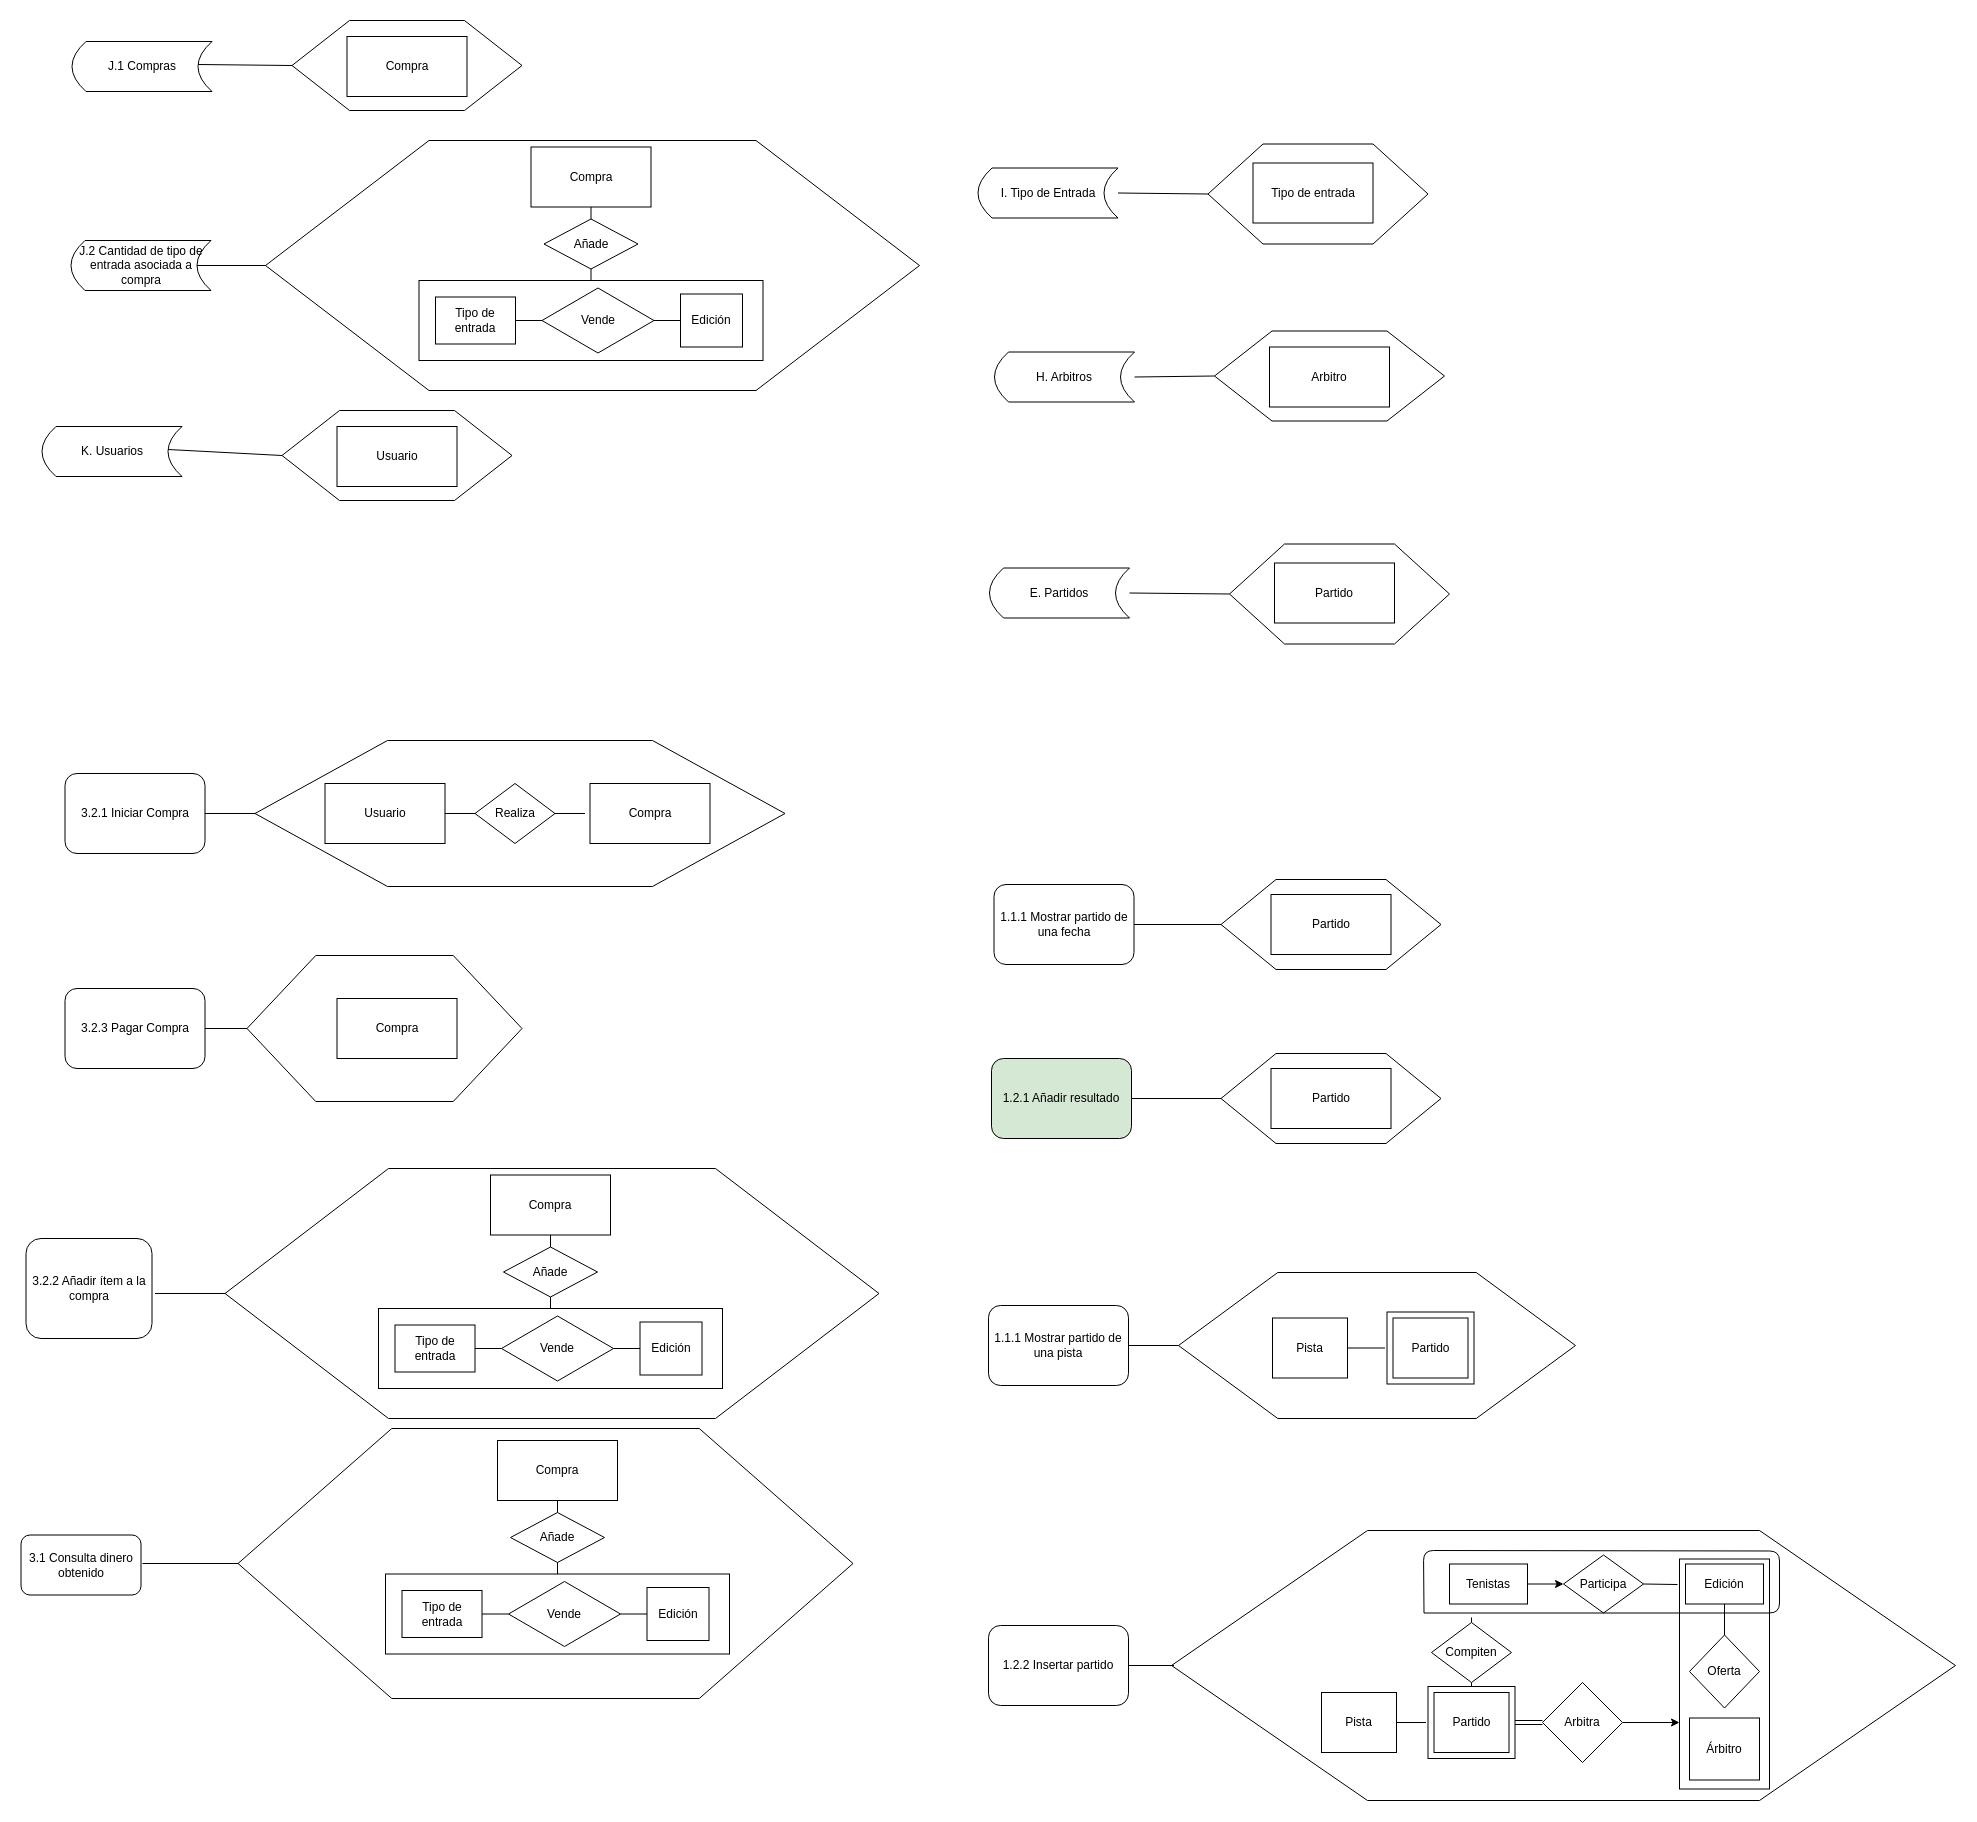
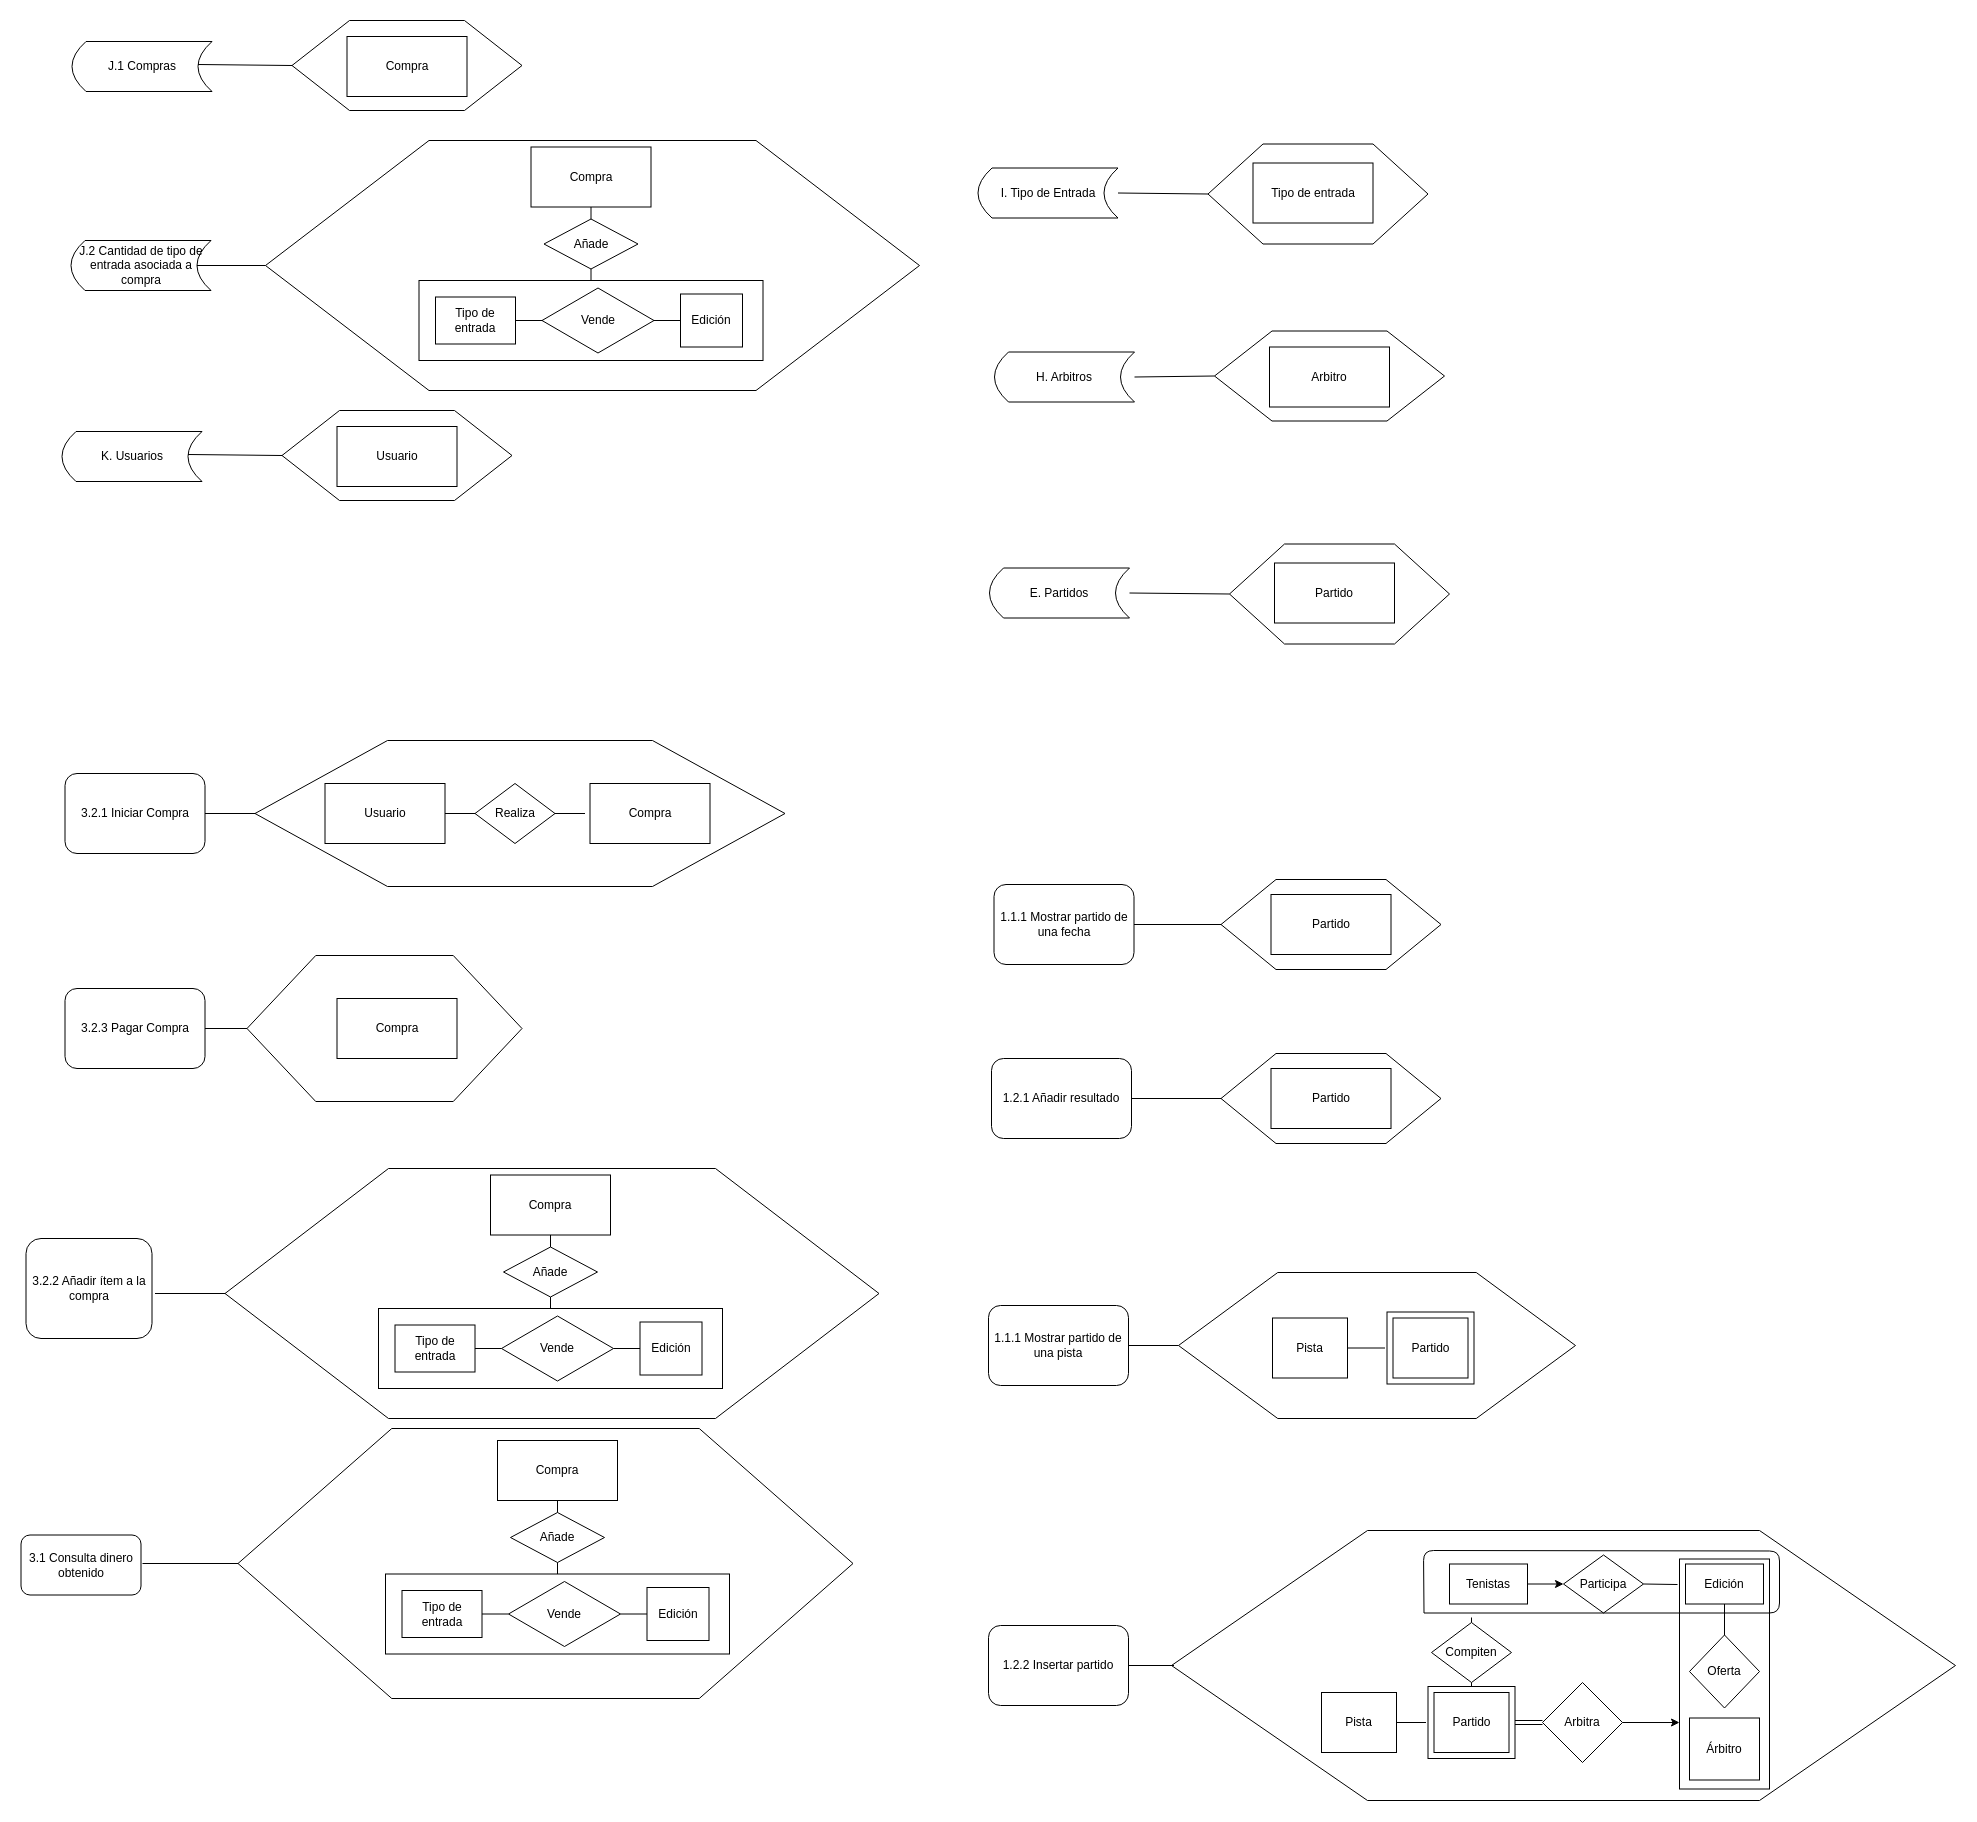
(112, 452) -> (132, 457)
(1062, 1099) -> (1062, 1099)
